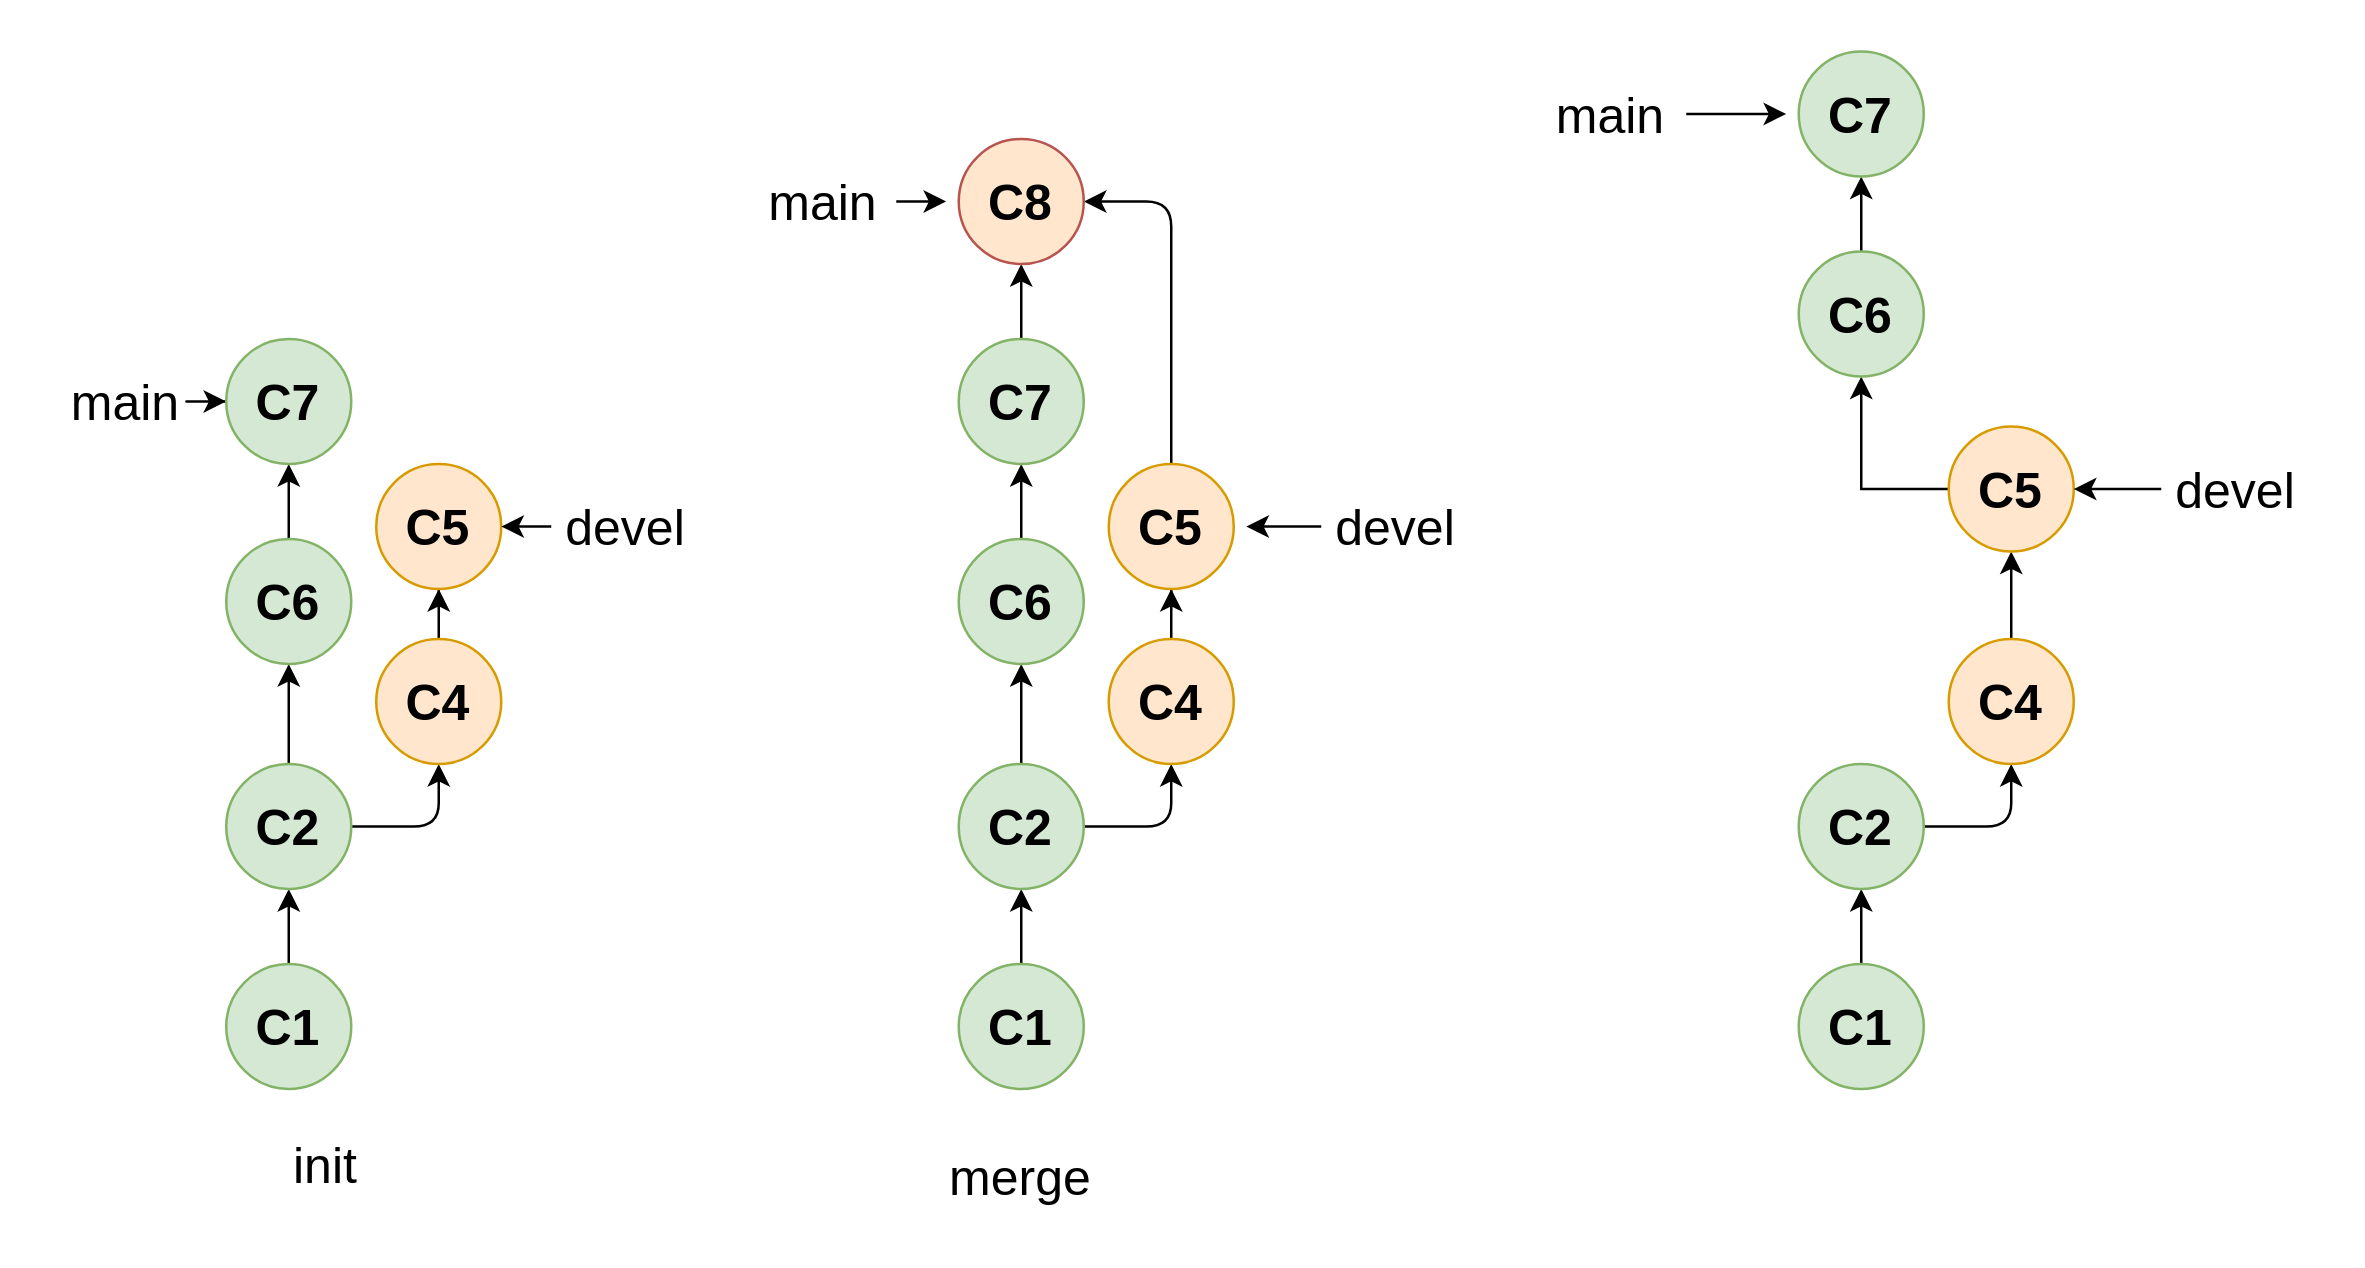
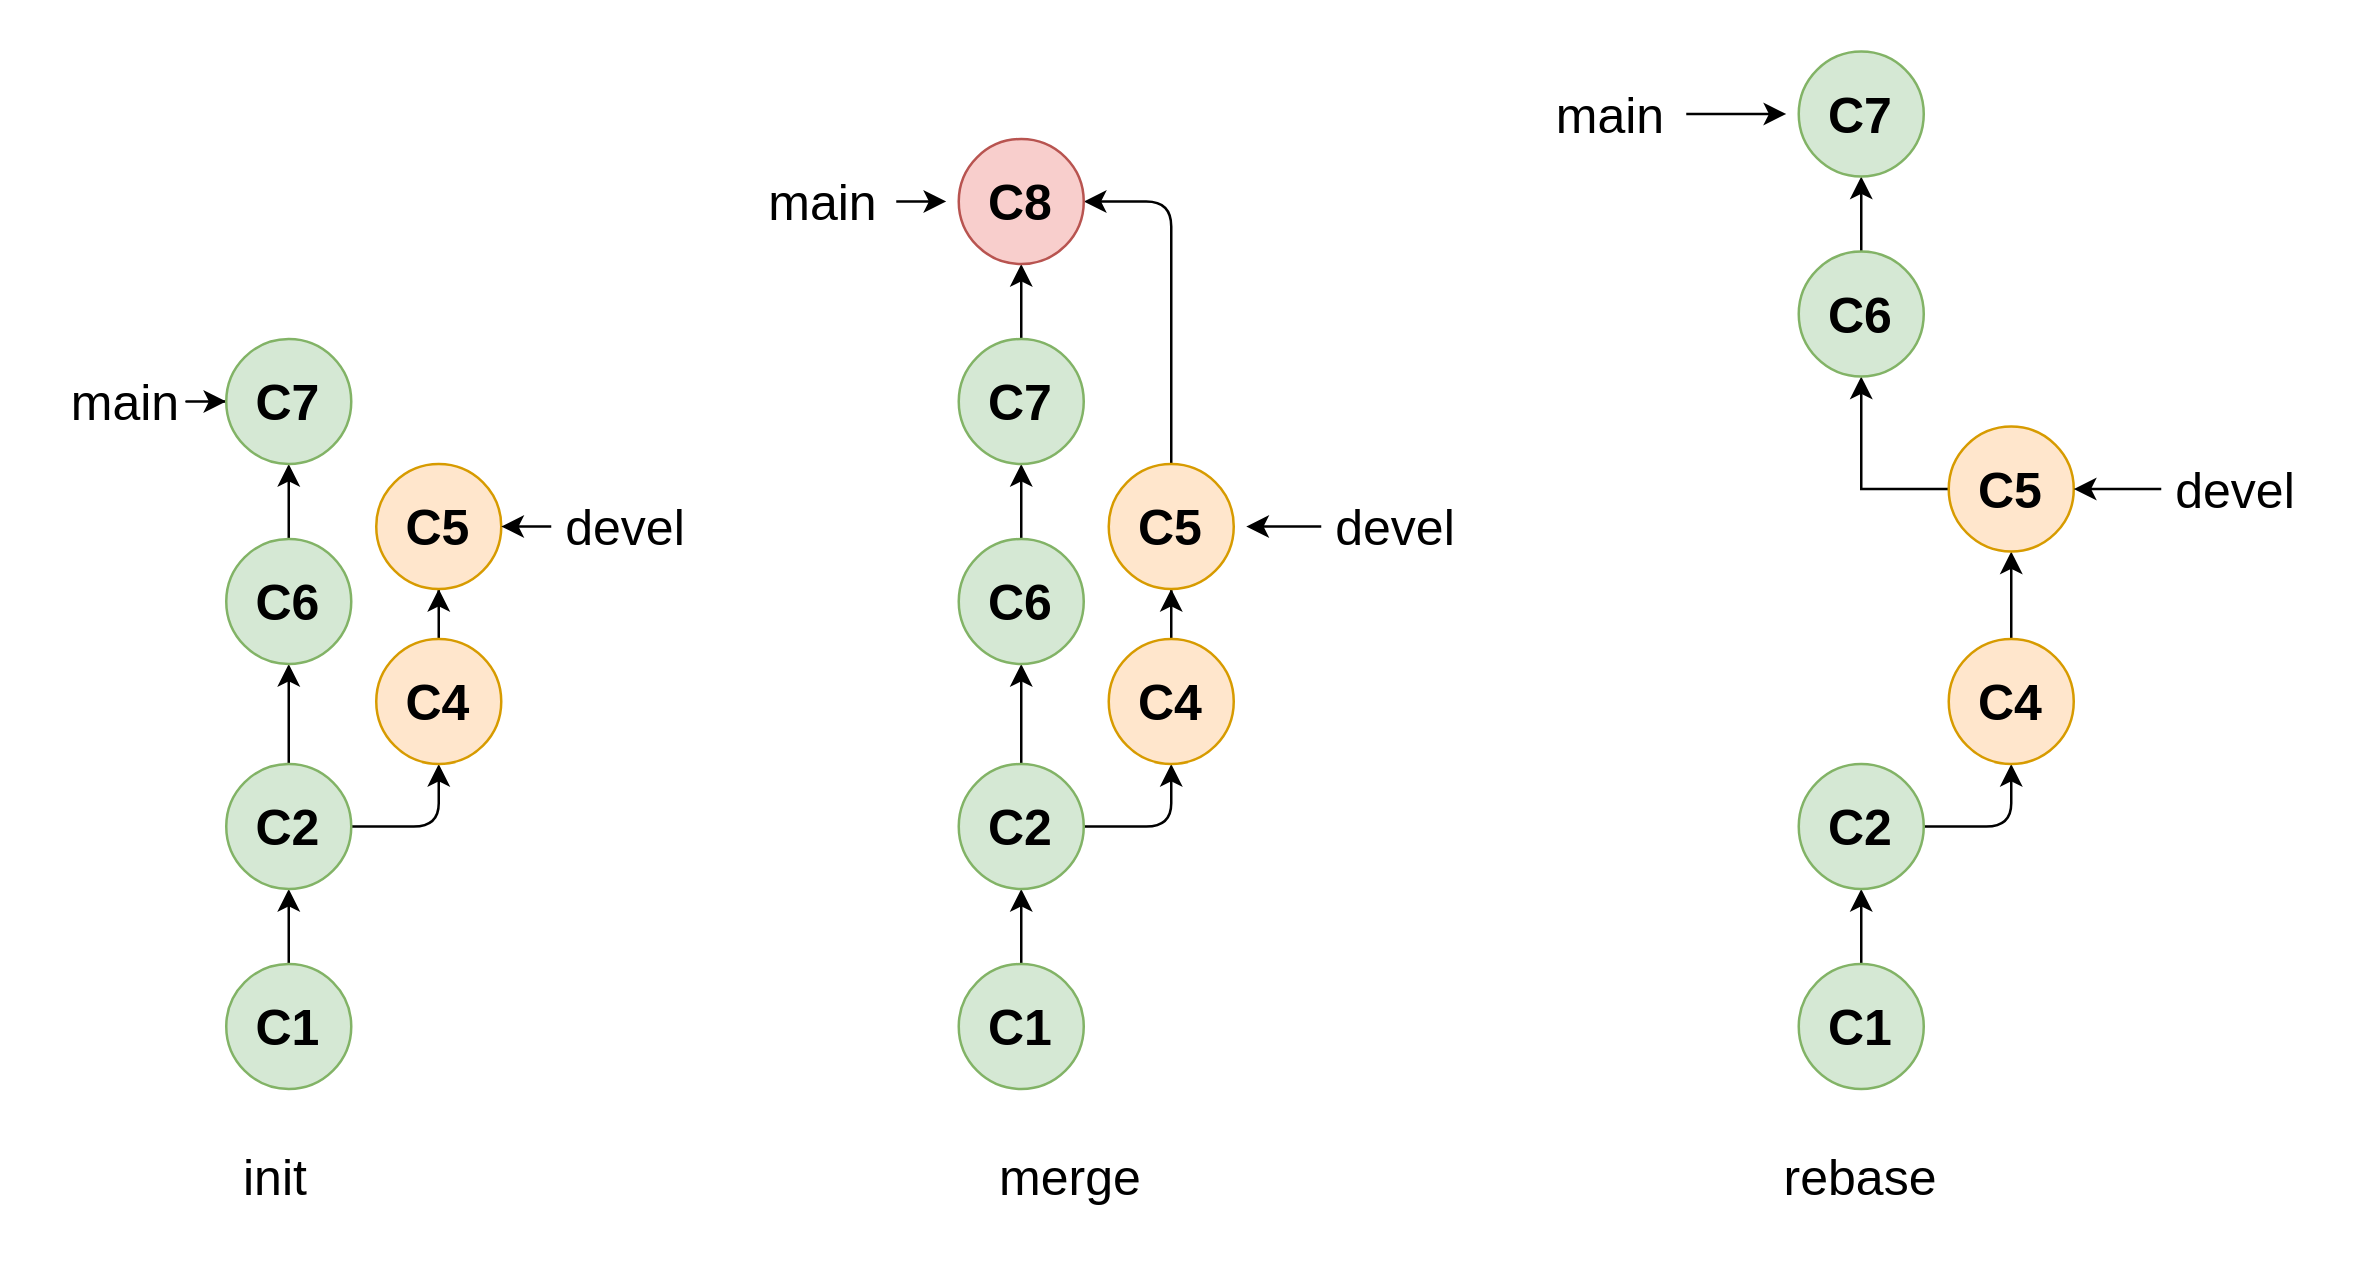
(1021, 201) -> (1021, 201)
(326, 1164) -> (276, 1176)
(1021, 1176) -> (1071, 1176)
none -> (1861, 1176)
